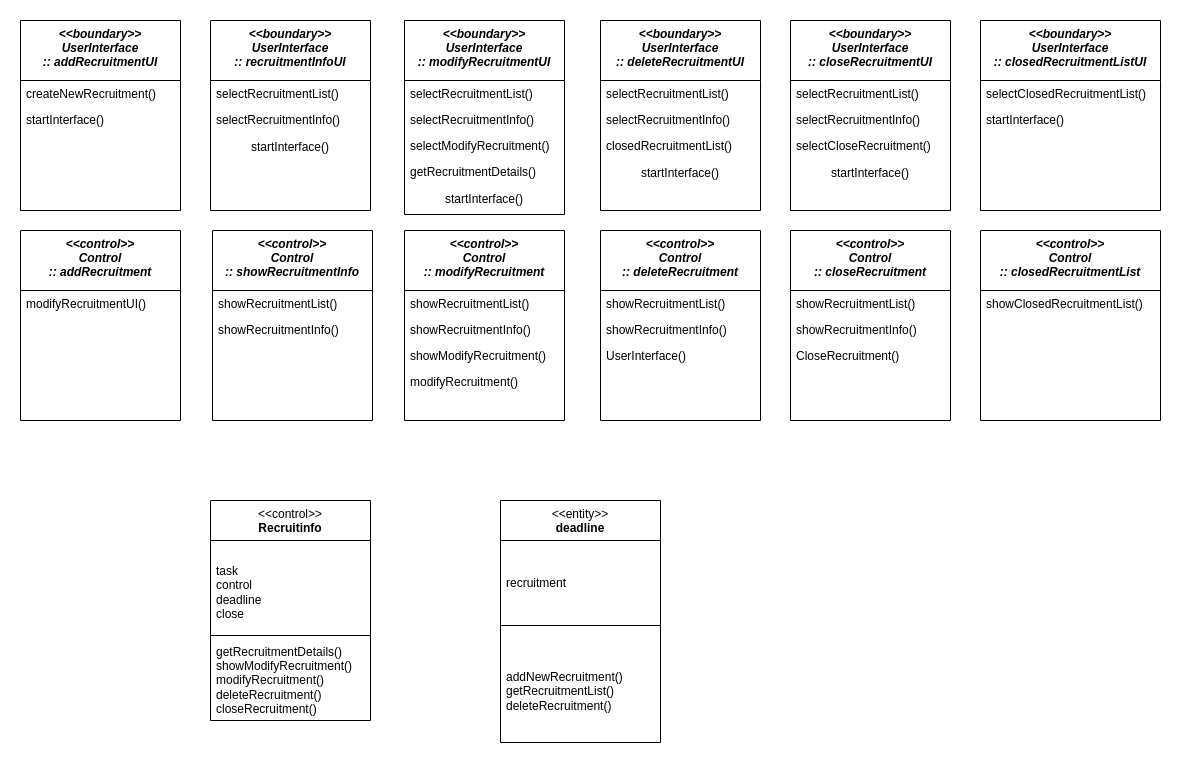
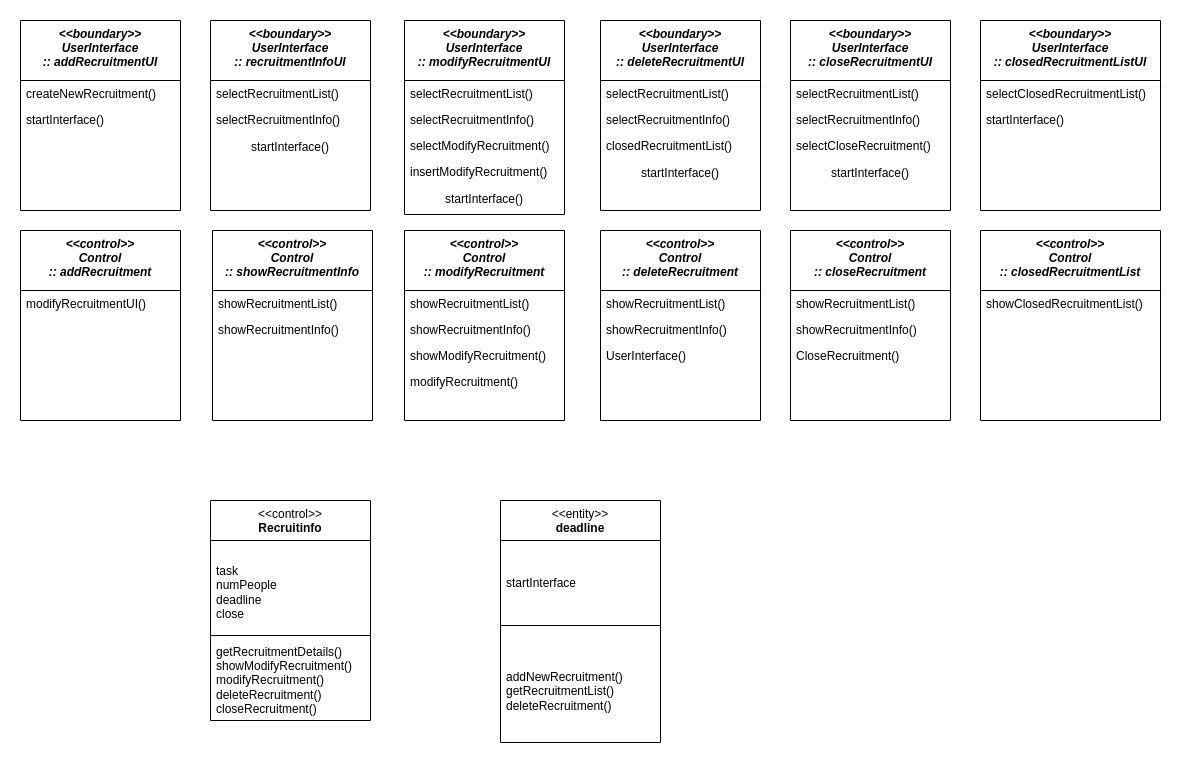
(483, 172) -> (489, 172)
(542, 576) -> (554, 576)
(240, 586) -> (245, 586)
